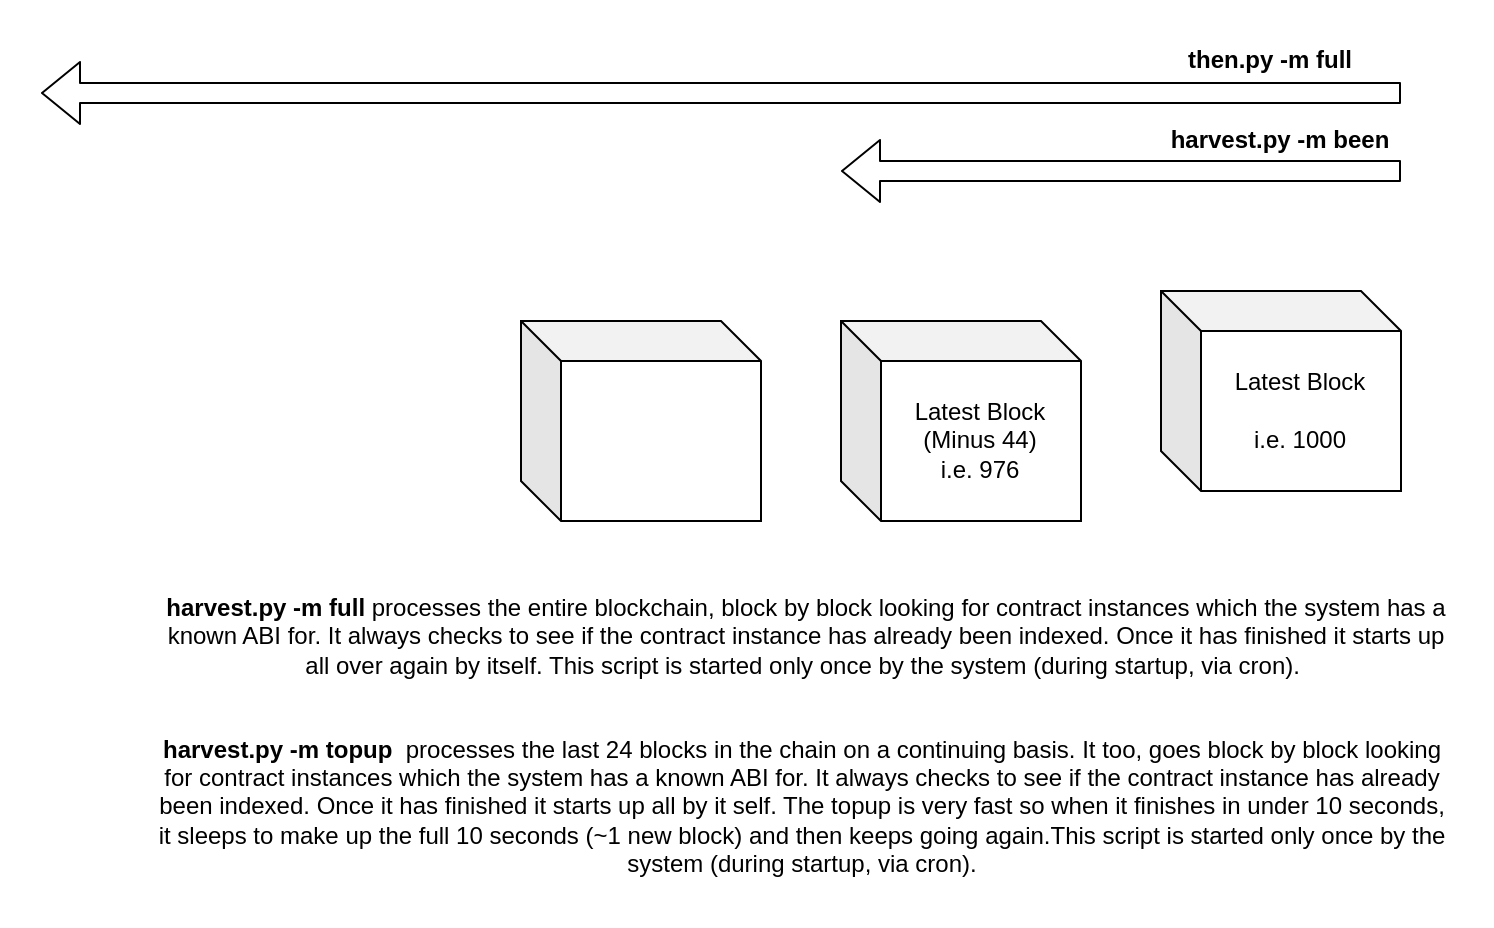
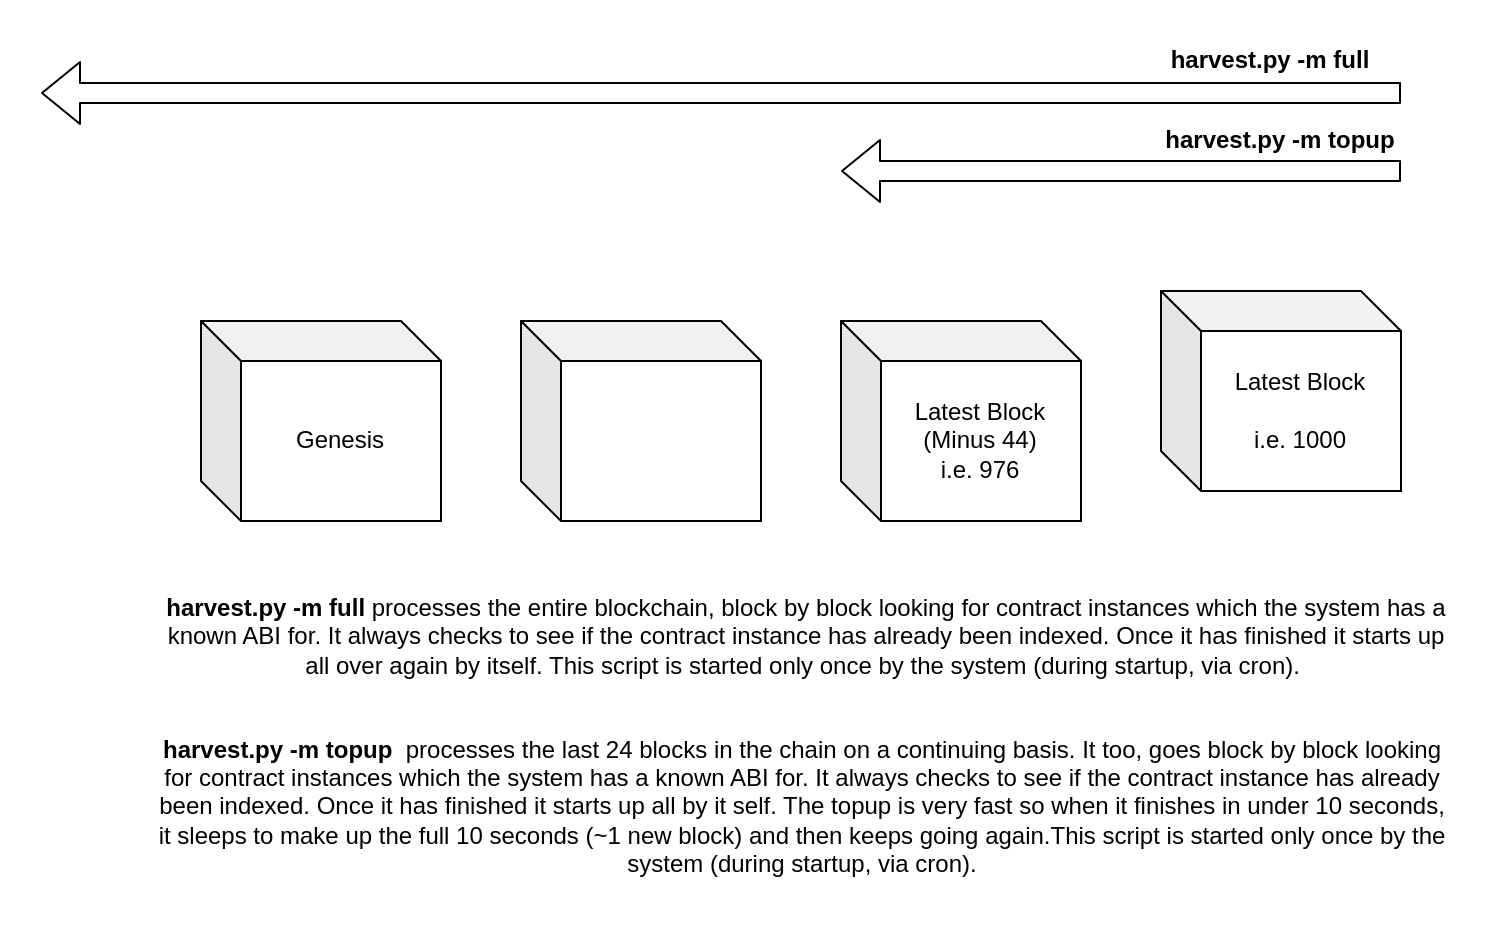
(1271, 61) -> (1271, 61)
(1281, 141) -> (1281, 141)
none -> (321, 421)
